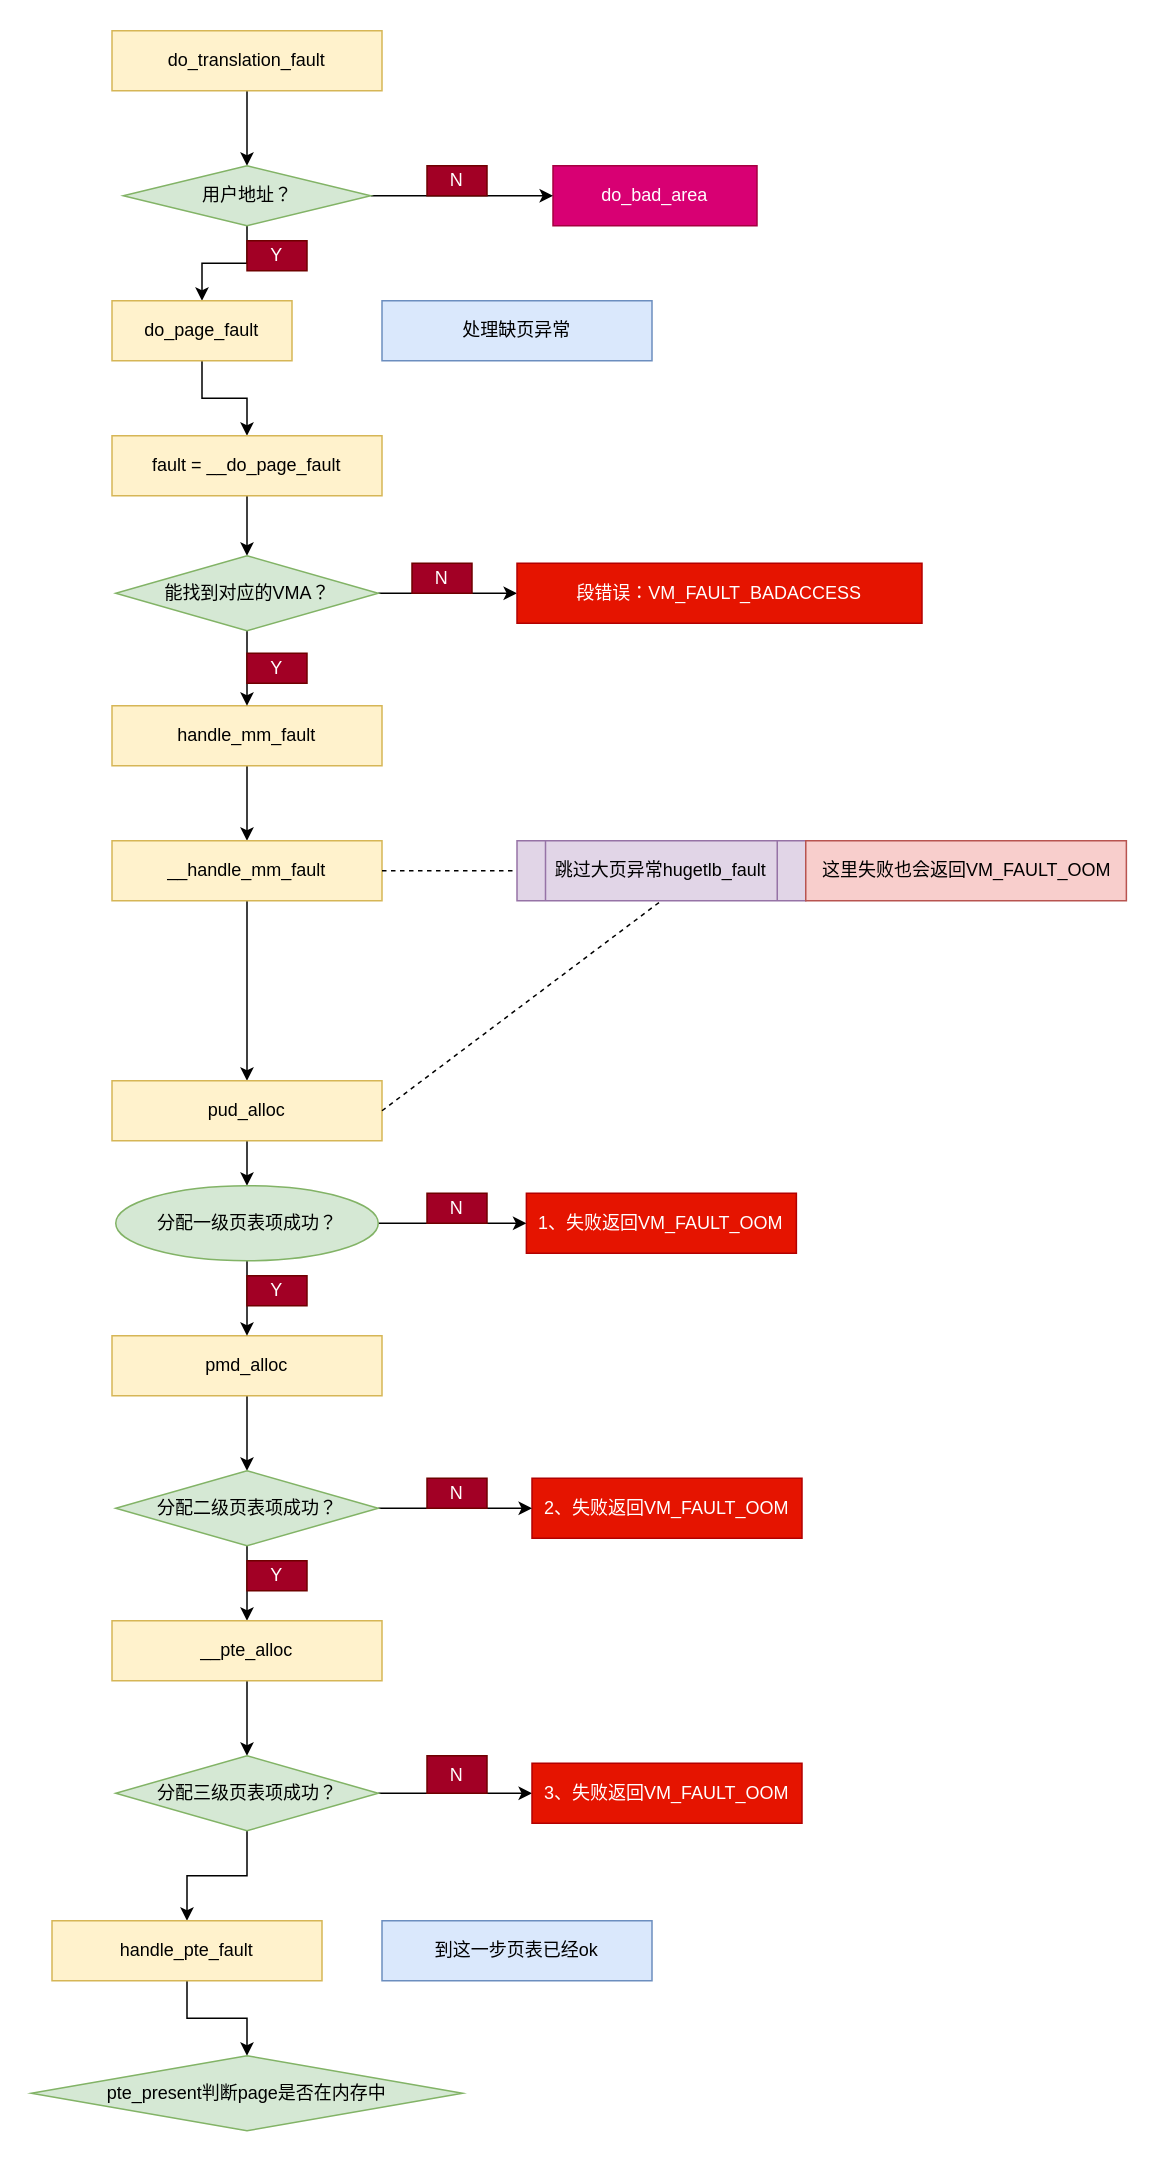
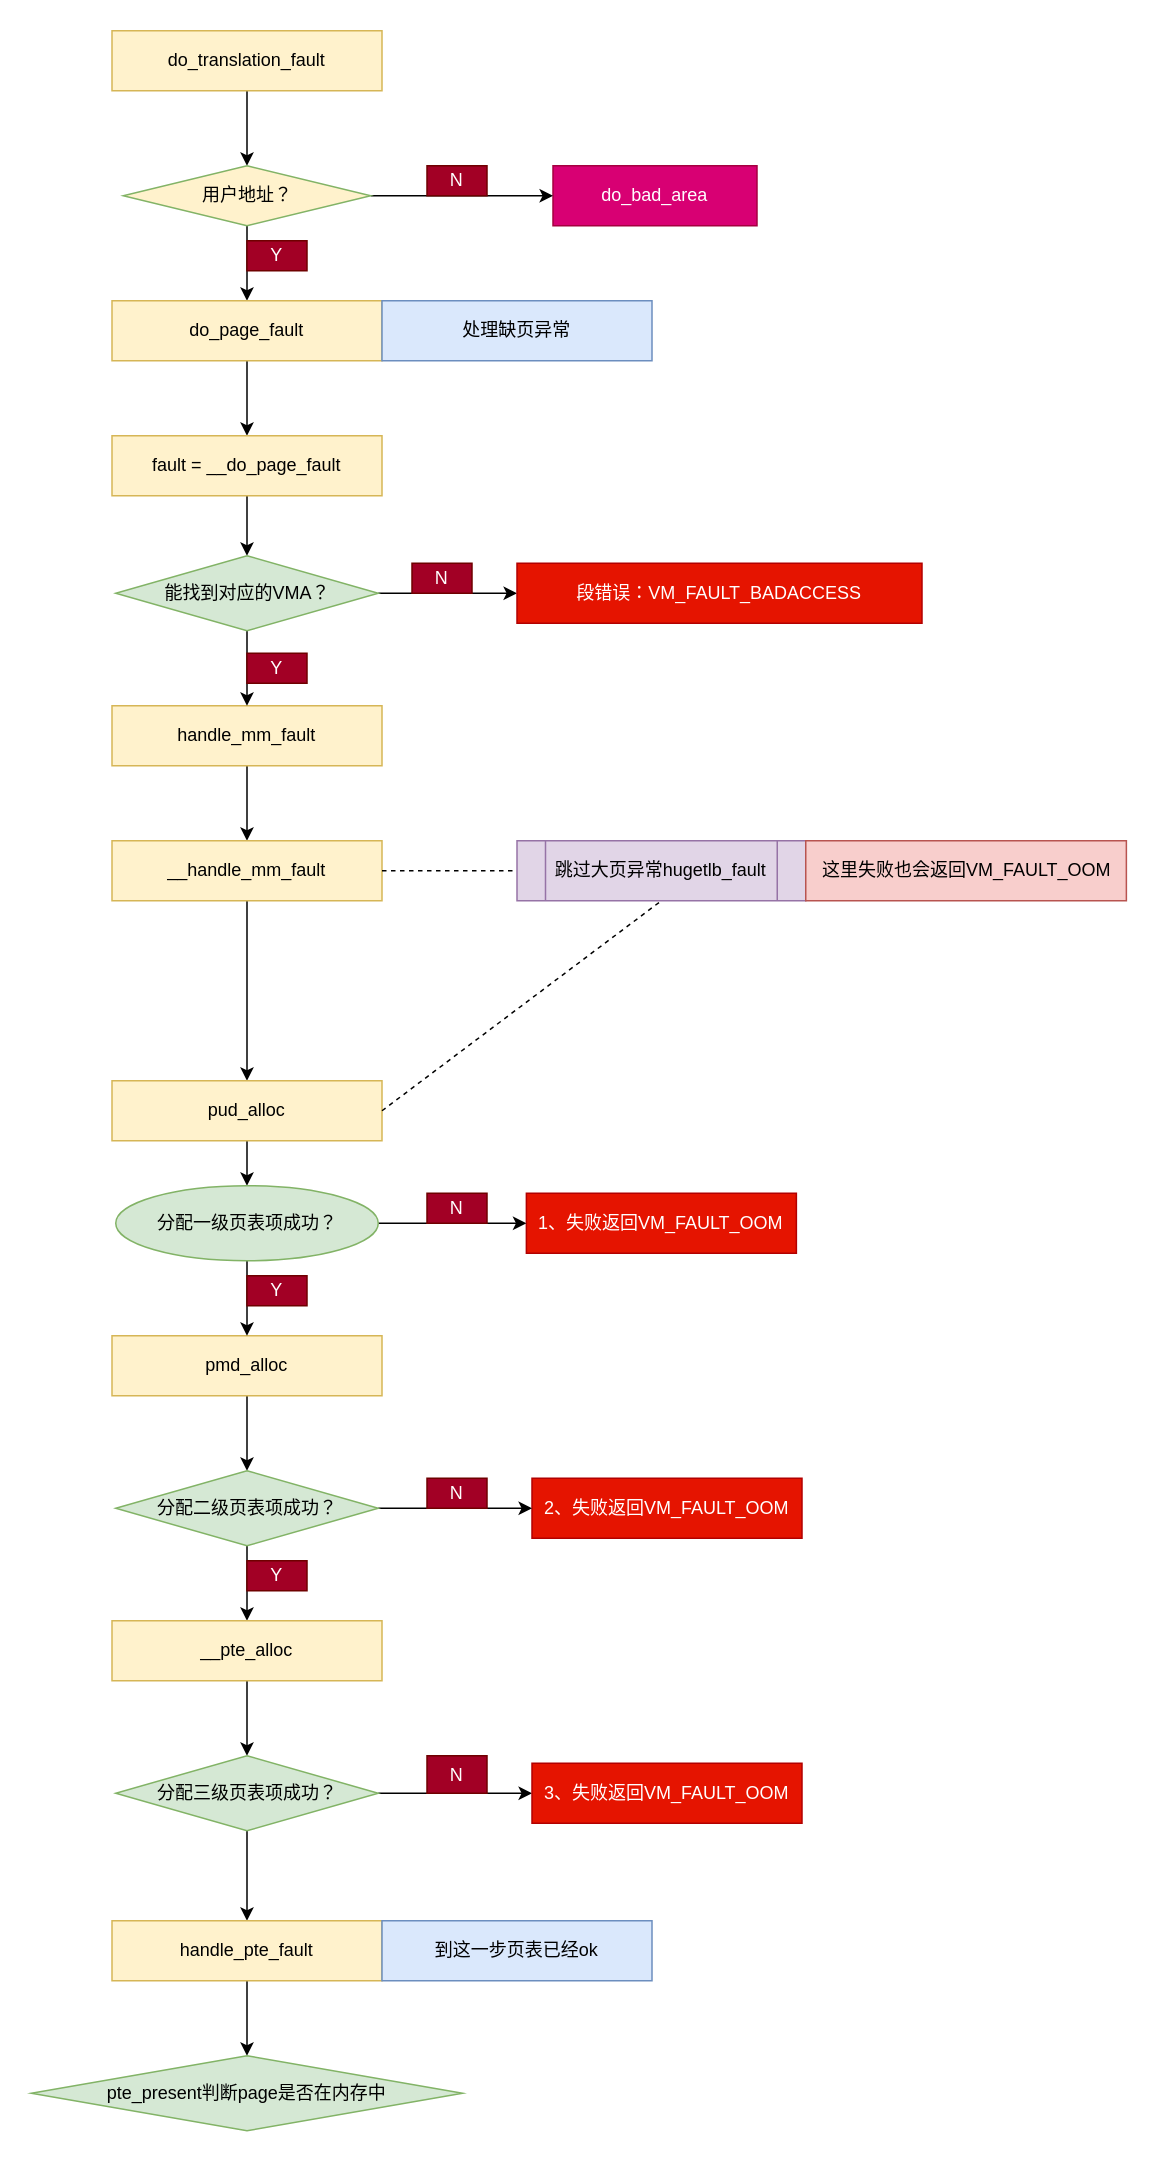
(247, 196) -> (247, 196)
(202, 331) -> (247, 331)
(187, 1951) -> (247, 1951)
